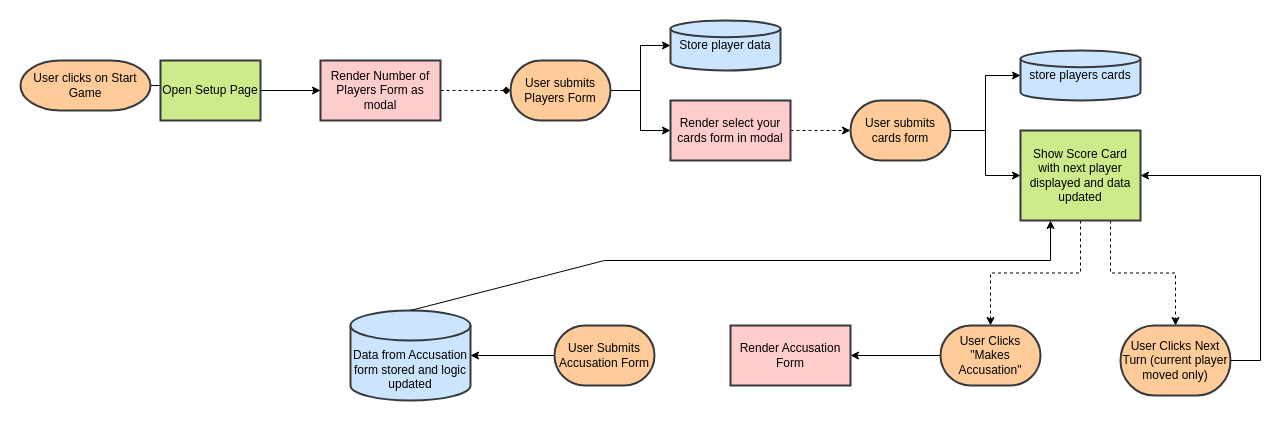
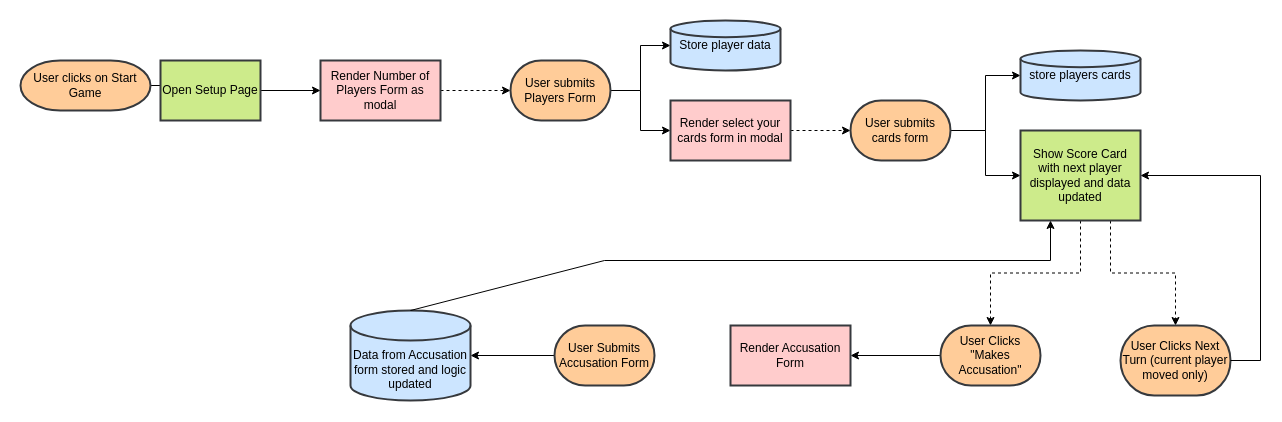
(502, 91) -> (502, 91)
